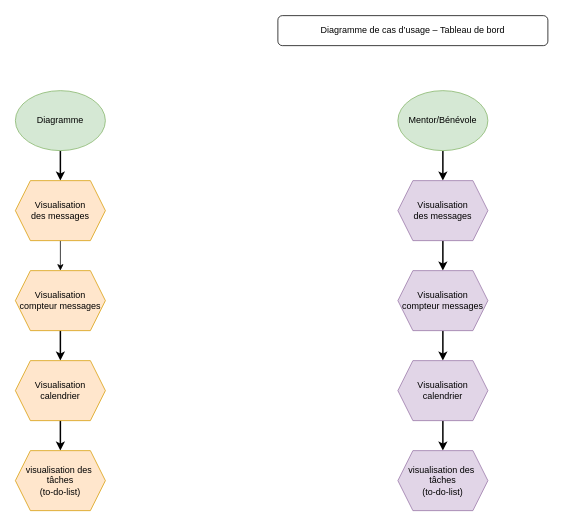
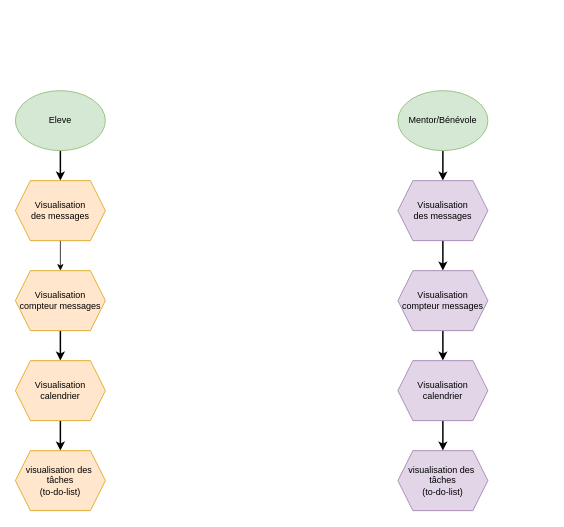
(413, 30) -> none
(60, 120) -> (60, 120)
